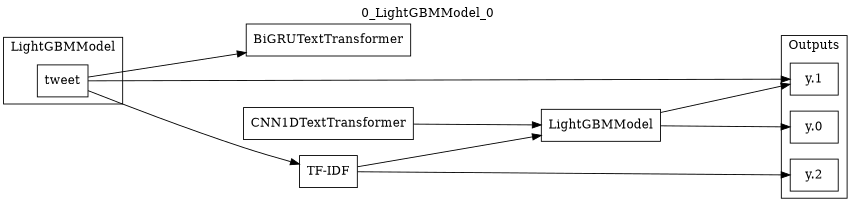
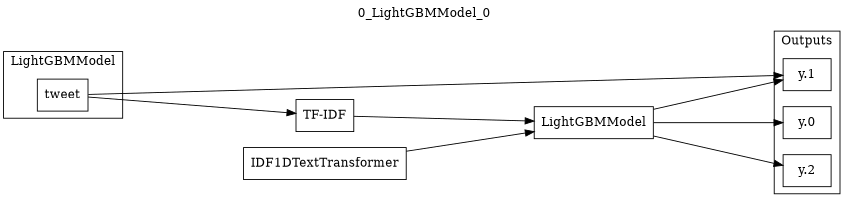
(328, 40) -> none
(328, 124) -> (325, 164)
(569, 173) -> (714, 150)
